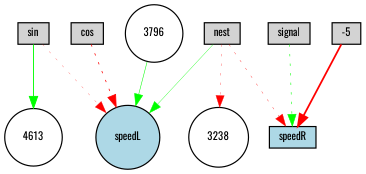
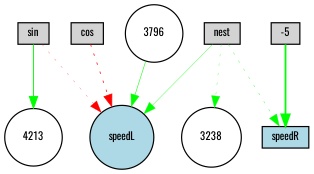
(289, 33) -> none
(221, 70) -> (218, 70)
(254, 80) -> (251, 80)
(322, 80) -> (286, 79)
(33, 137) -> (33, 137)
